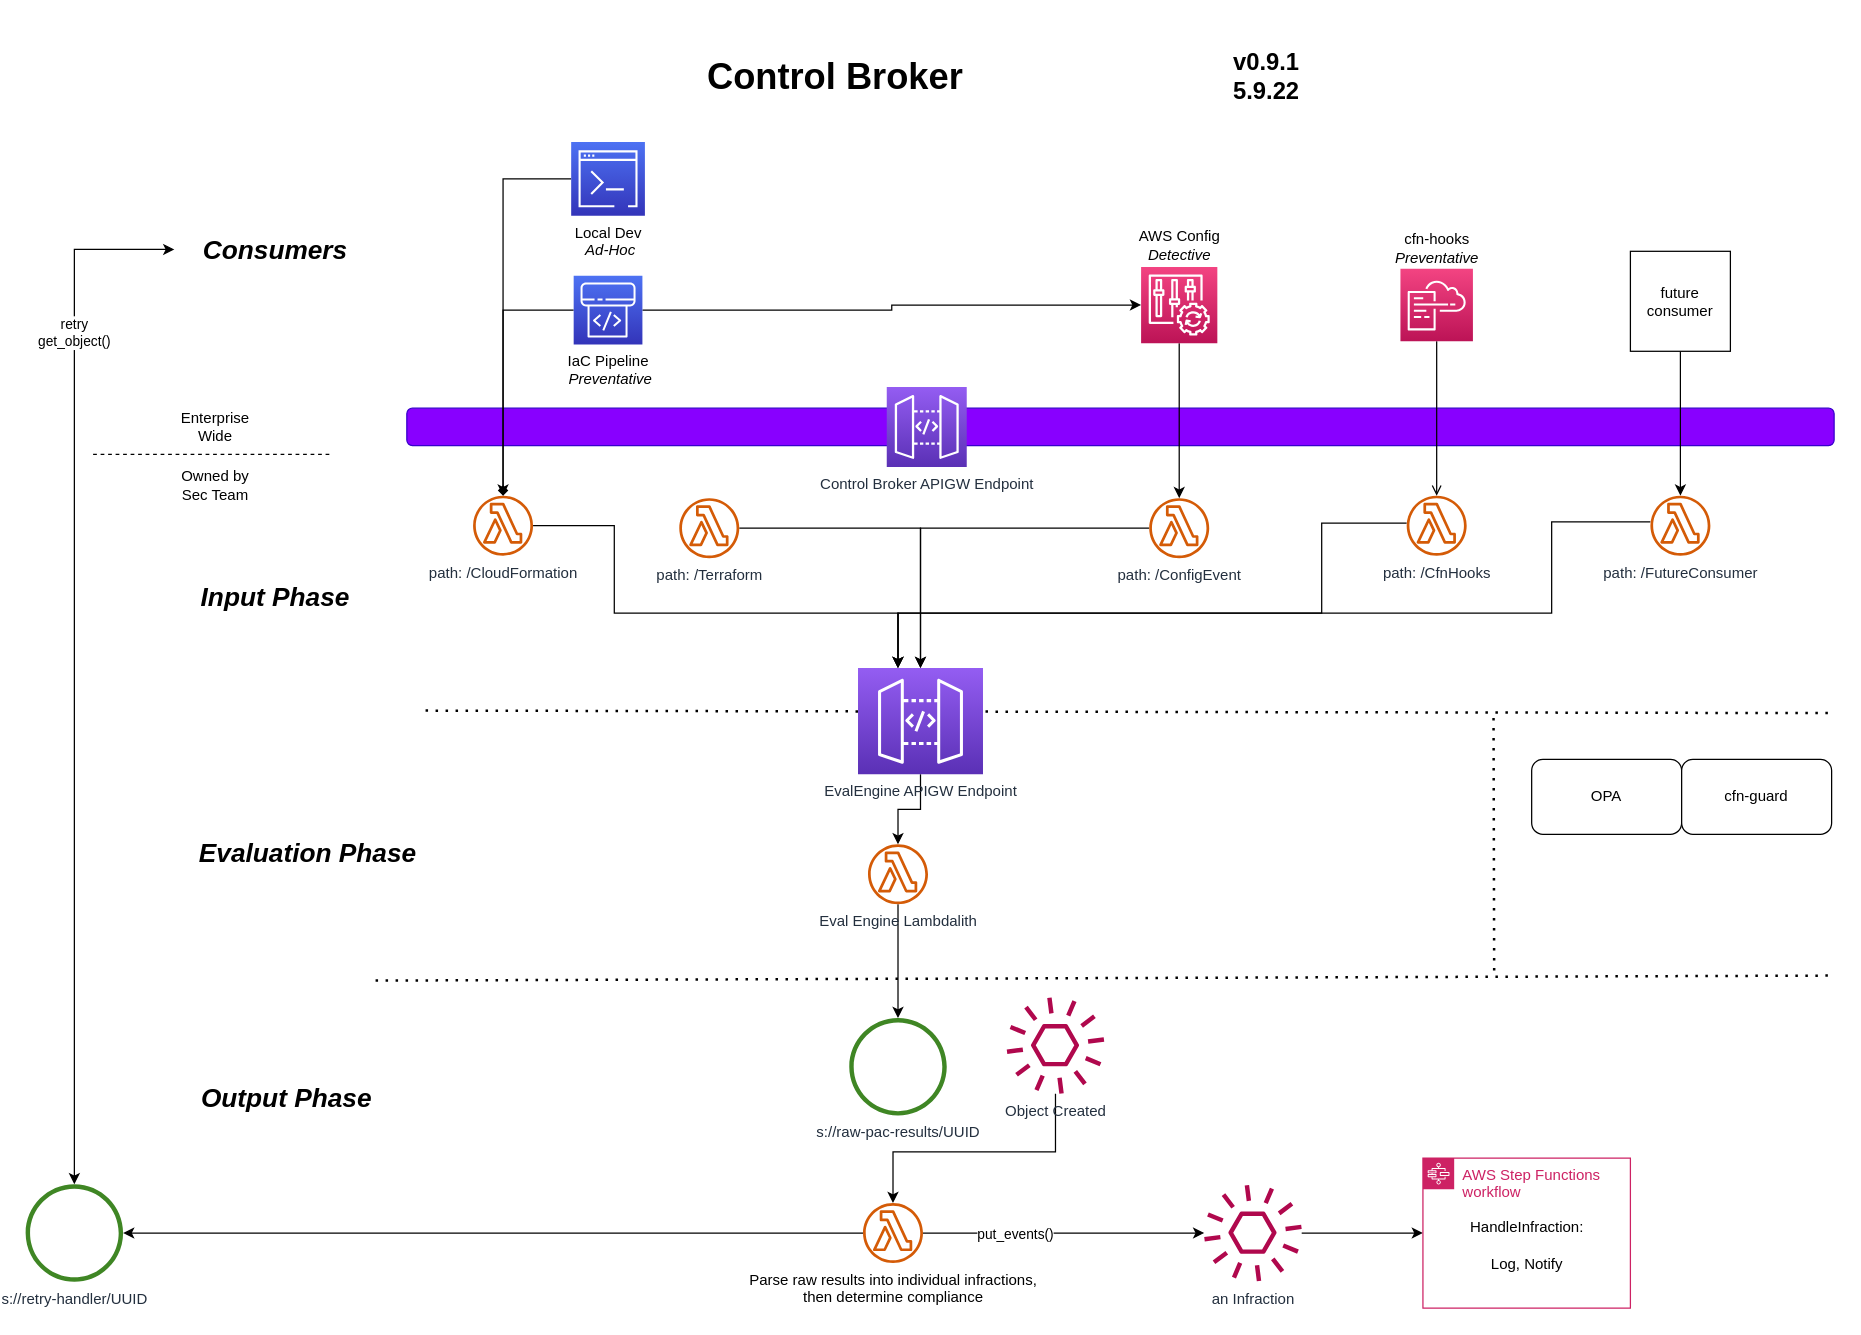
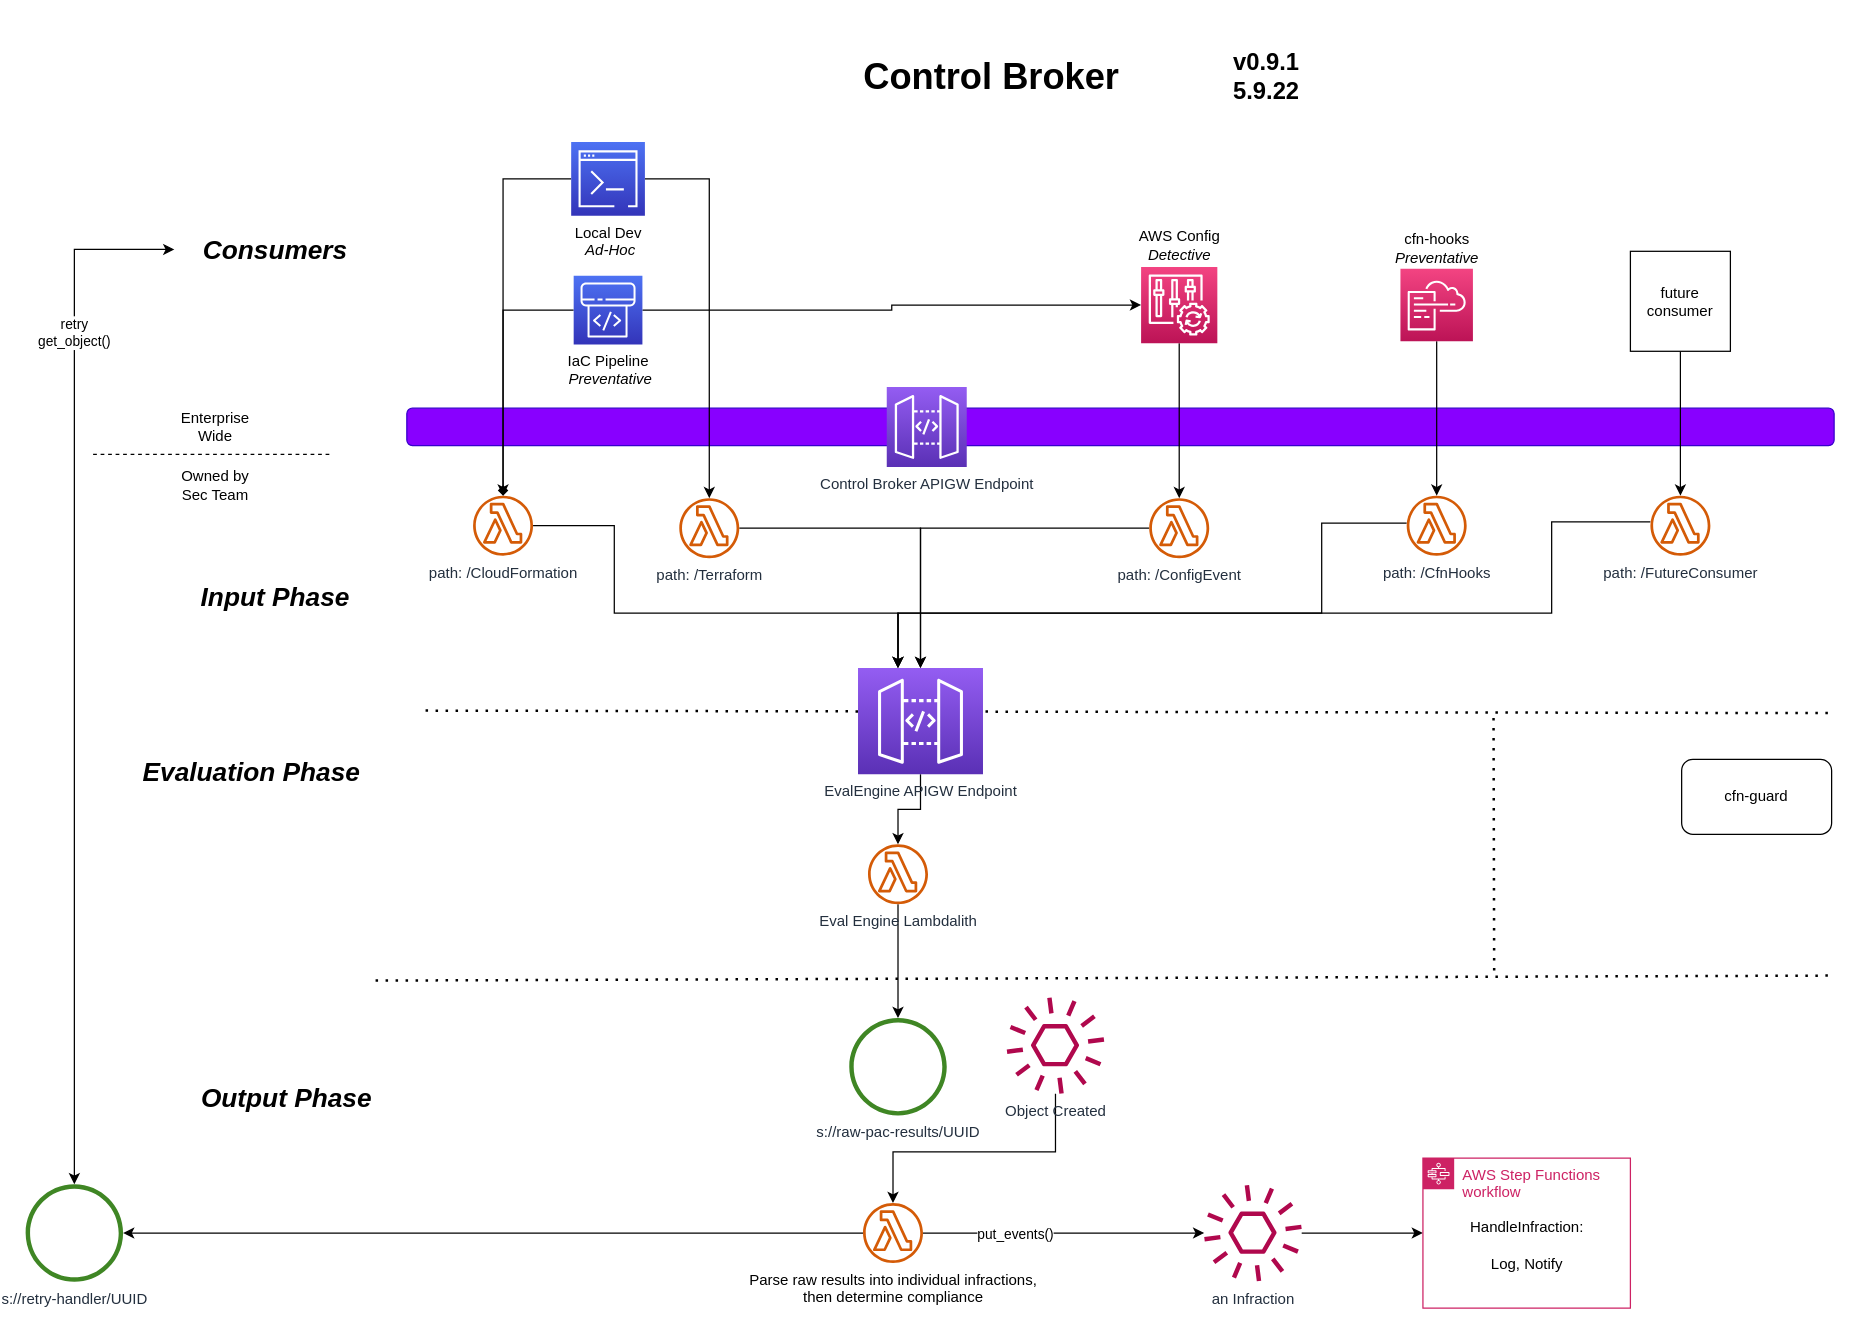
(836, 77) -> (992, 77)
none -> (709, 302)
(1437, 488) -> (1437, 486)
(1607, 797) -> none
(308, 853) -> (252, 772)
